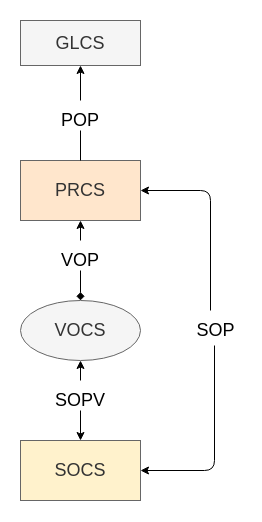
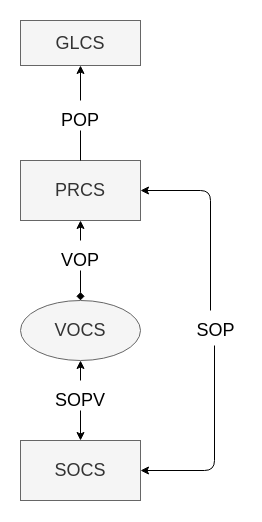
(81, 191) -> (81, 191)
(81, 471) -> (81, 471)
